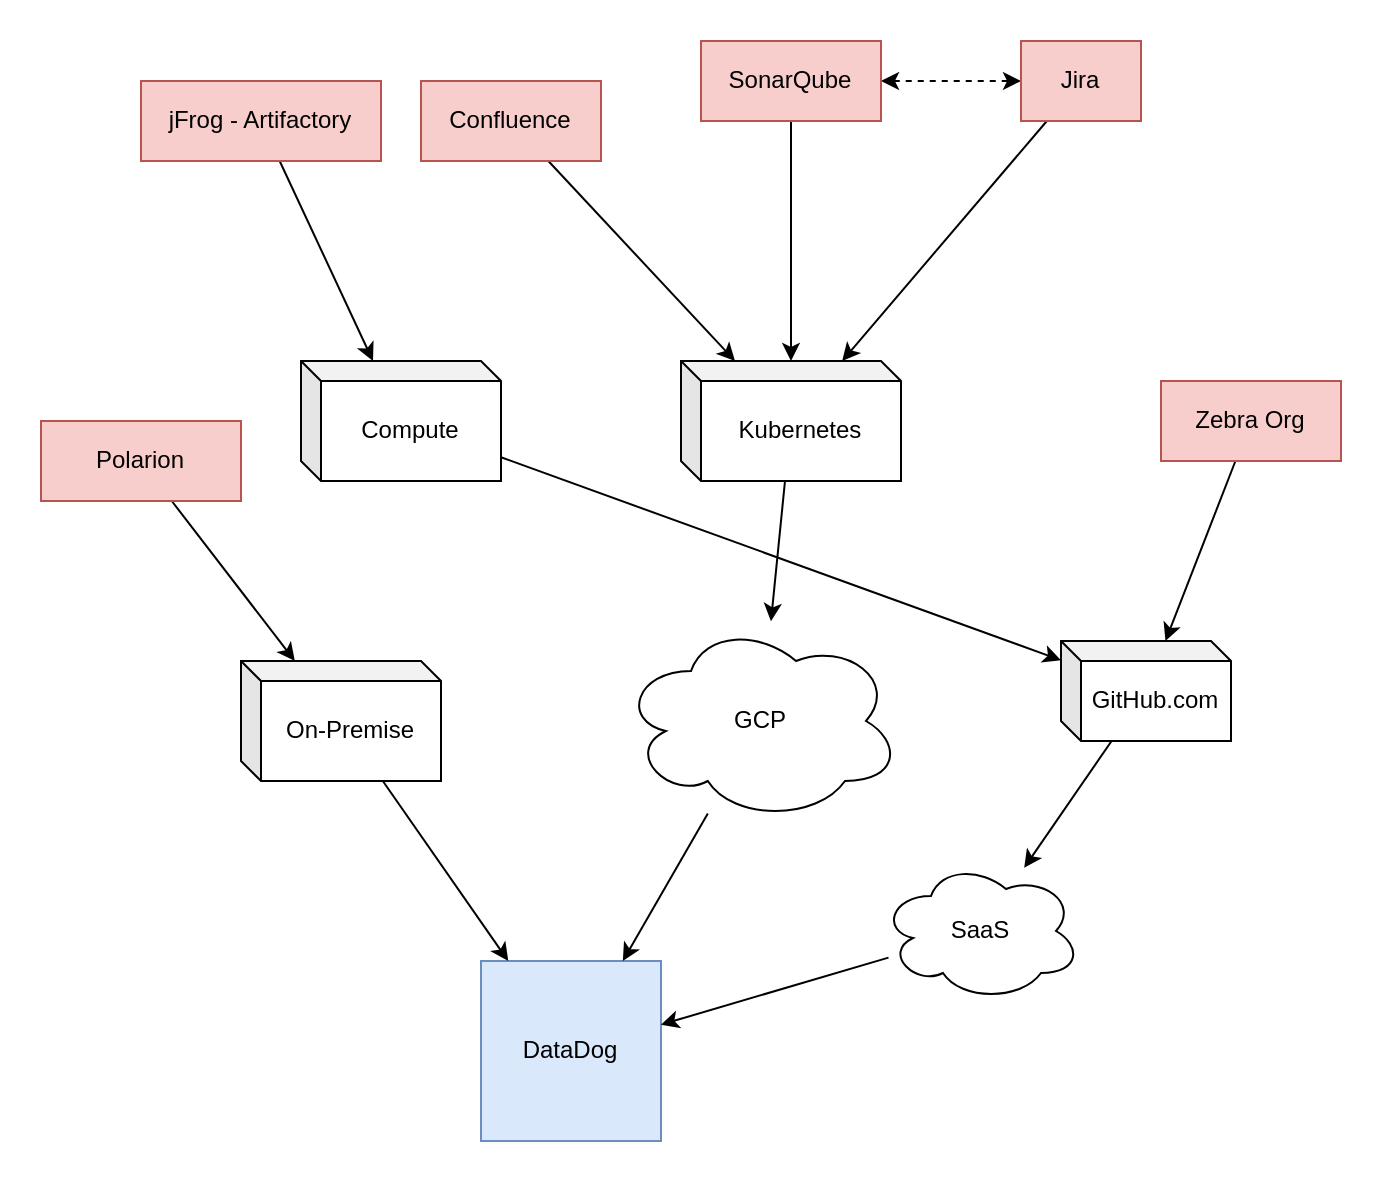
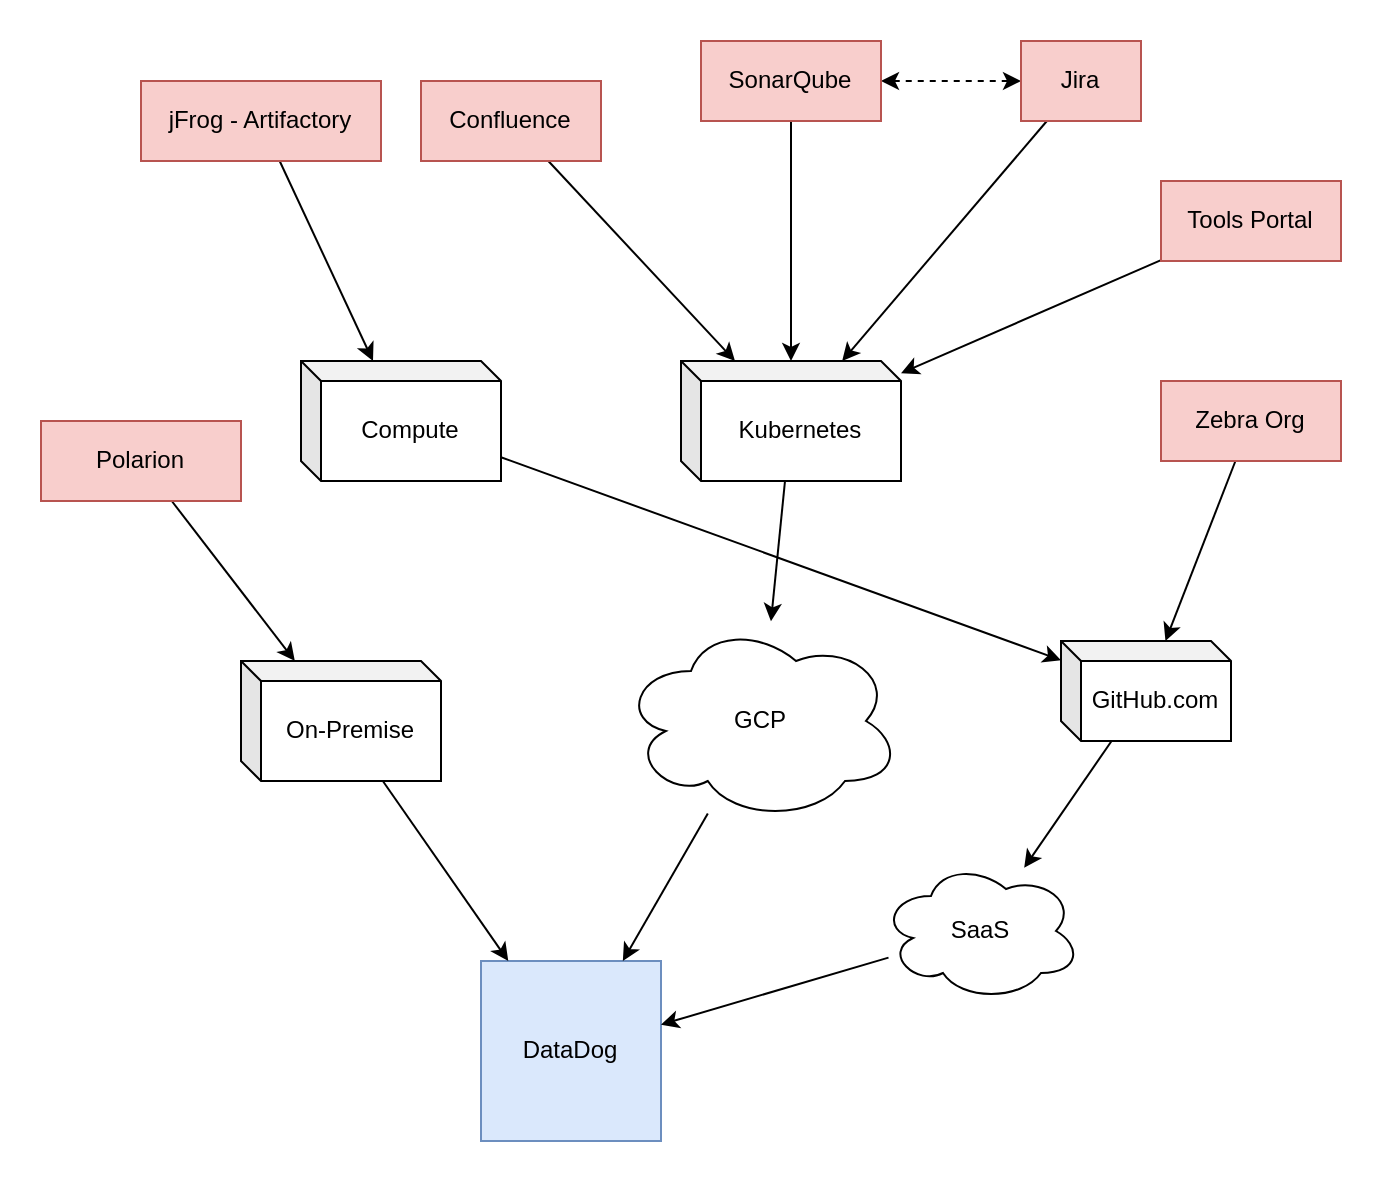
none -> (1251, 221)
none -> (1037, 314)
